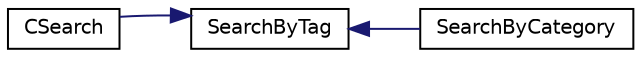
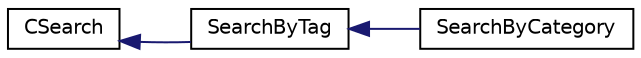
(145, 16) -> (165, 42)
